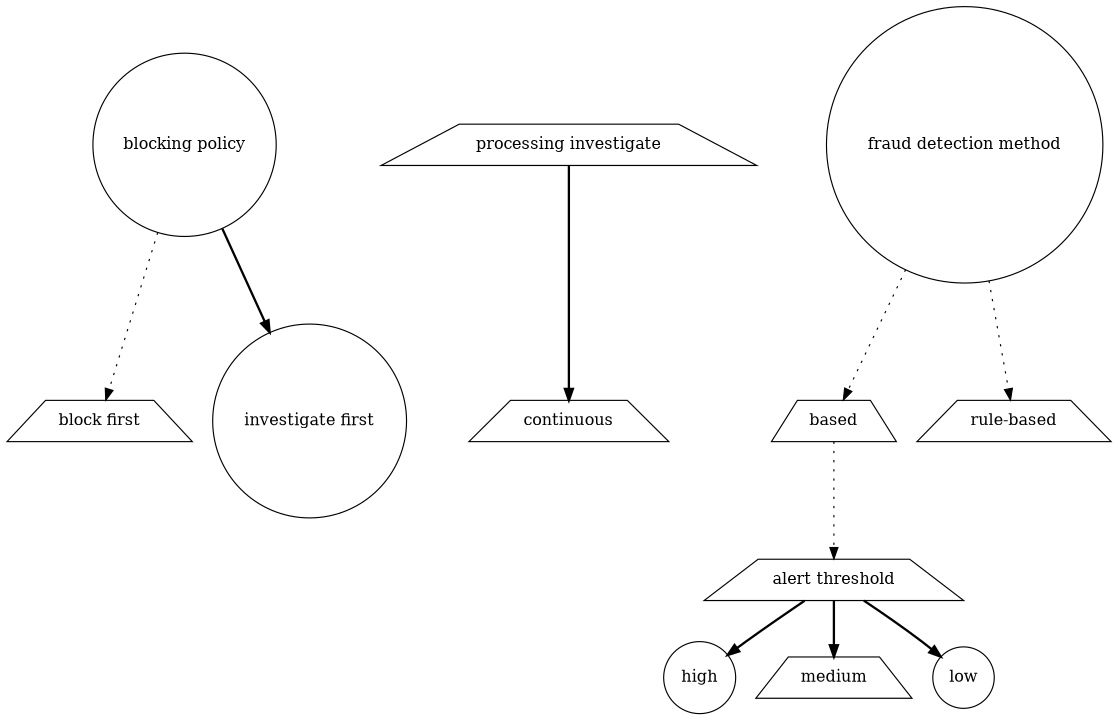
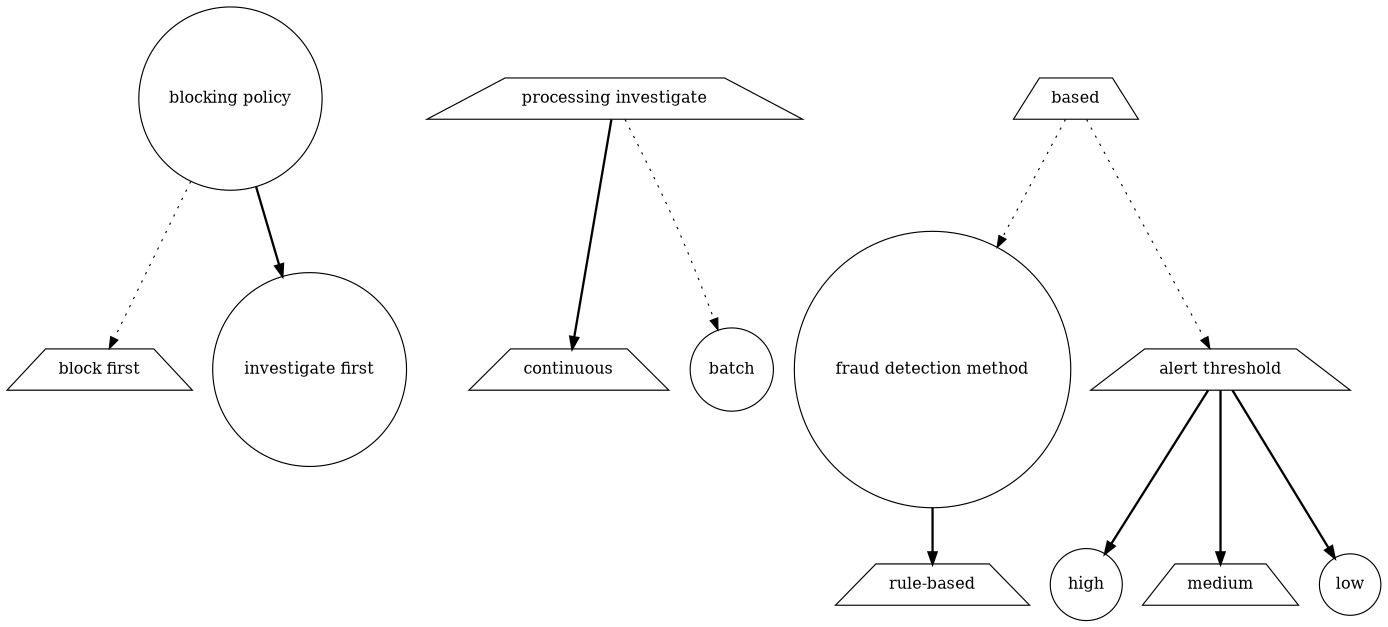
(877, 330) -> (1034, 178)
(999, 335) -> (933, 530)
none -> (732, 370)
